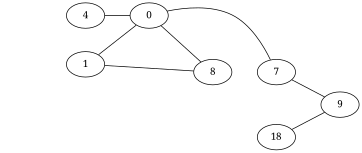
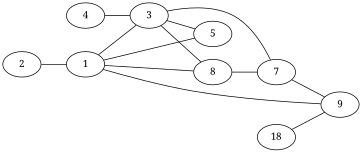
(149, 16) -> (149, 16)
none -> (213, 34)
none -> (22, 64)
none -> (245, 72)
none -> (211, 94)
